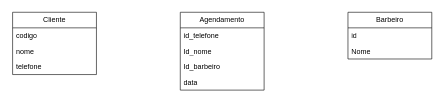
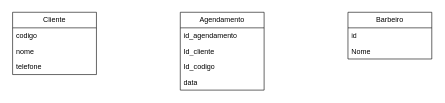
(204, 36) -> (211, 36)
(198, 52) -> (202, 52)
(205, 68) -> (201, 68)
